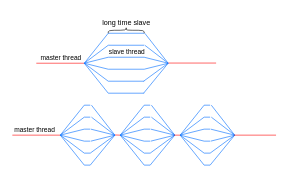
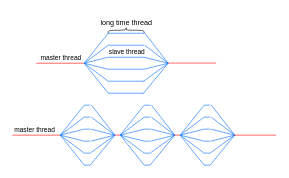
(127, 23) -> (127, 23)
